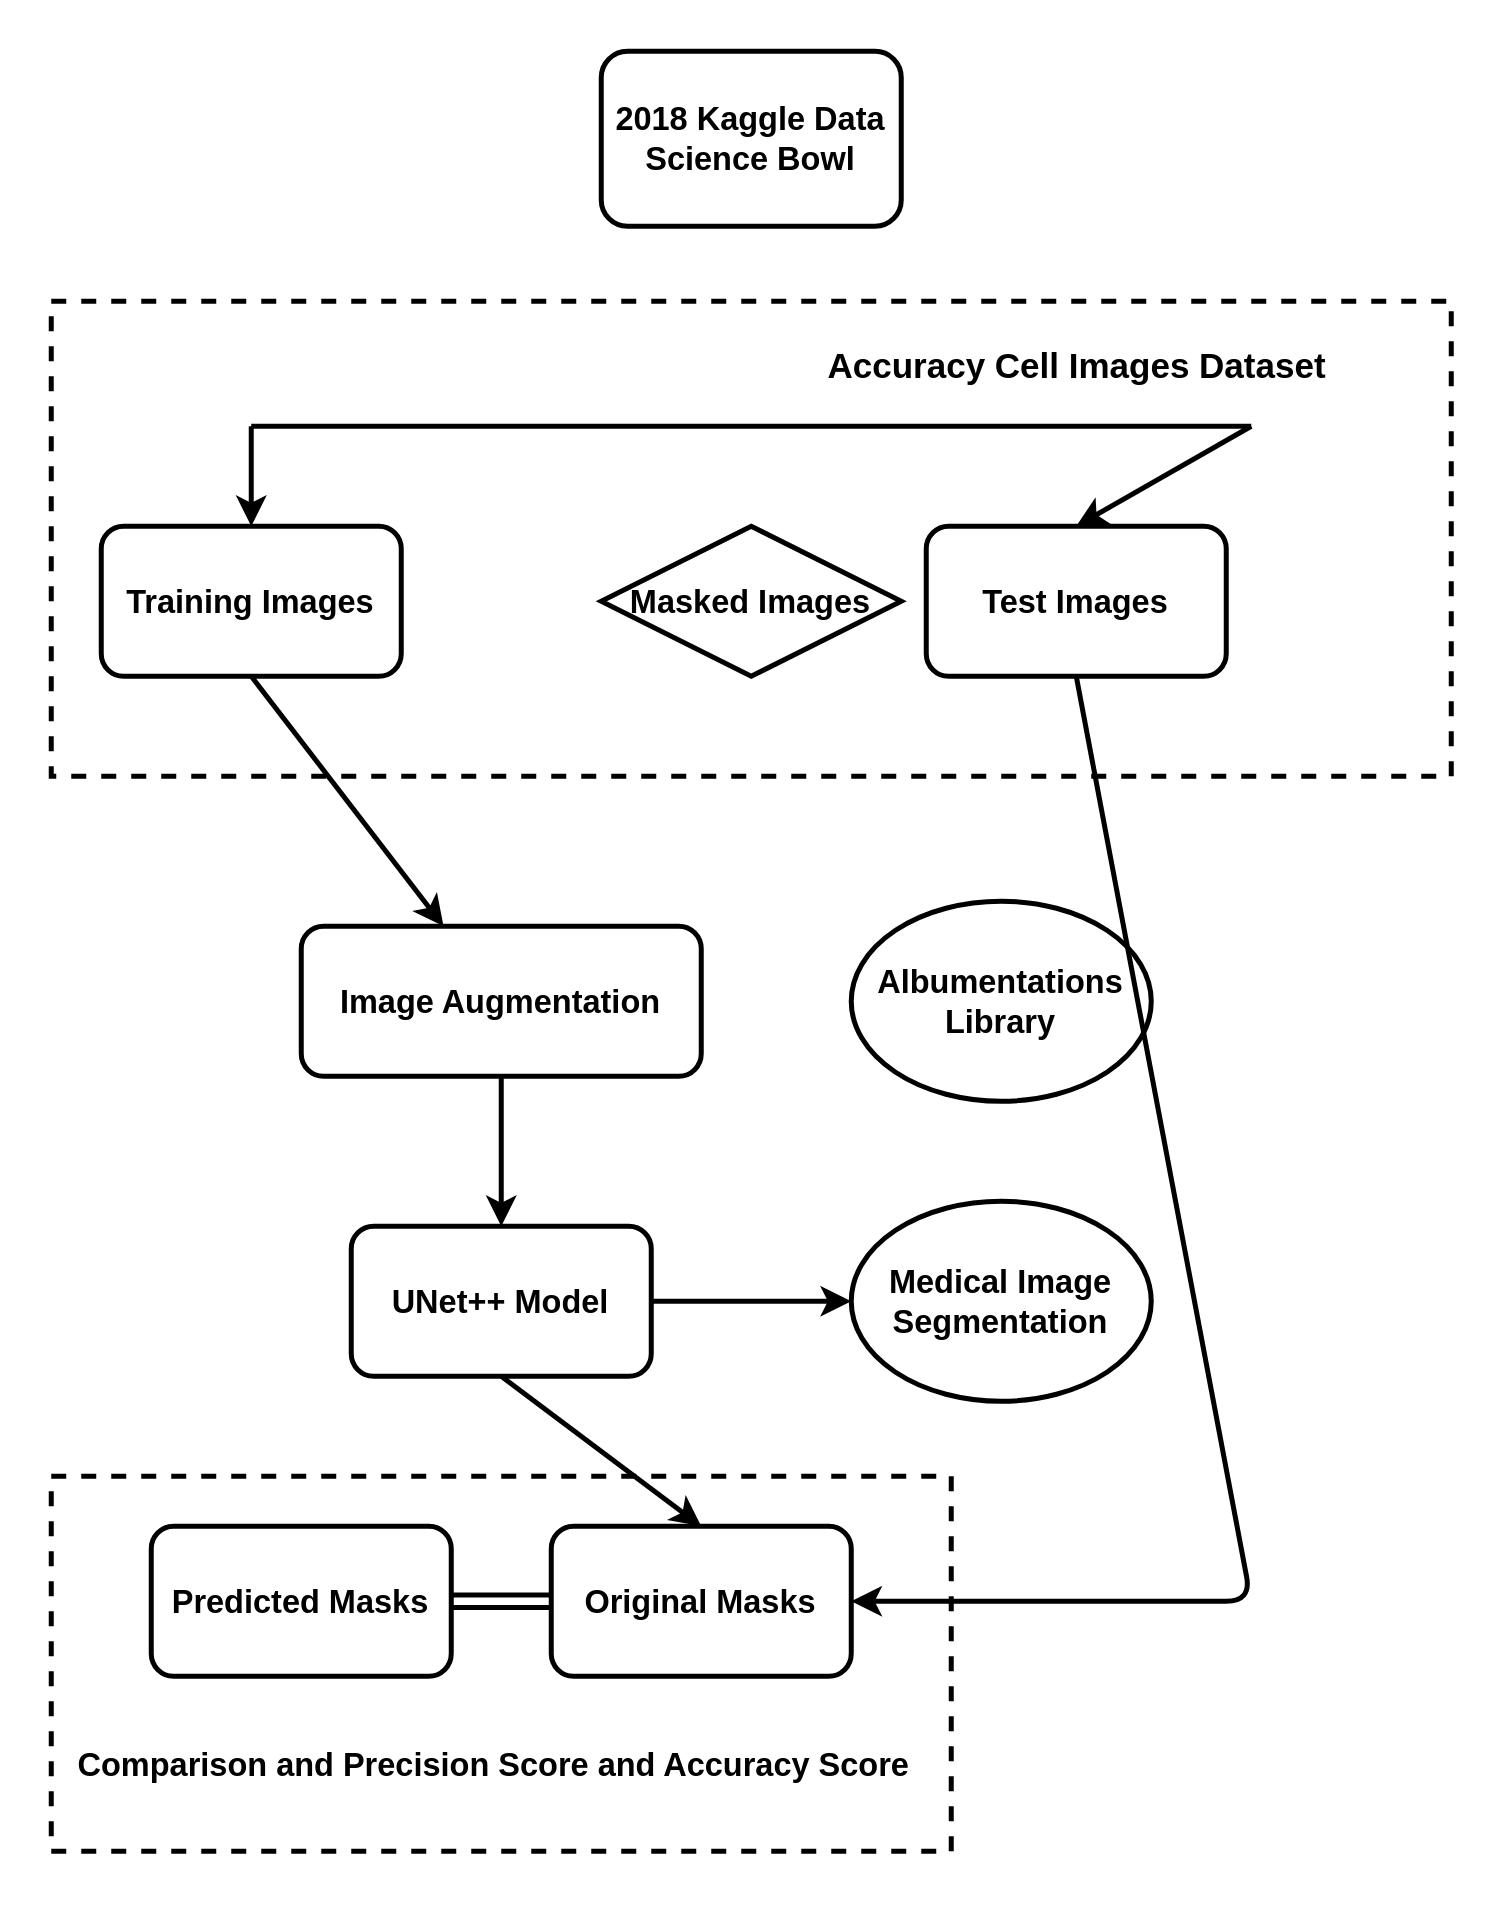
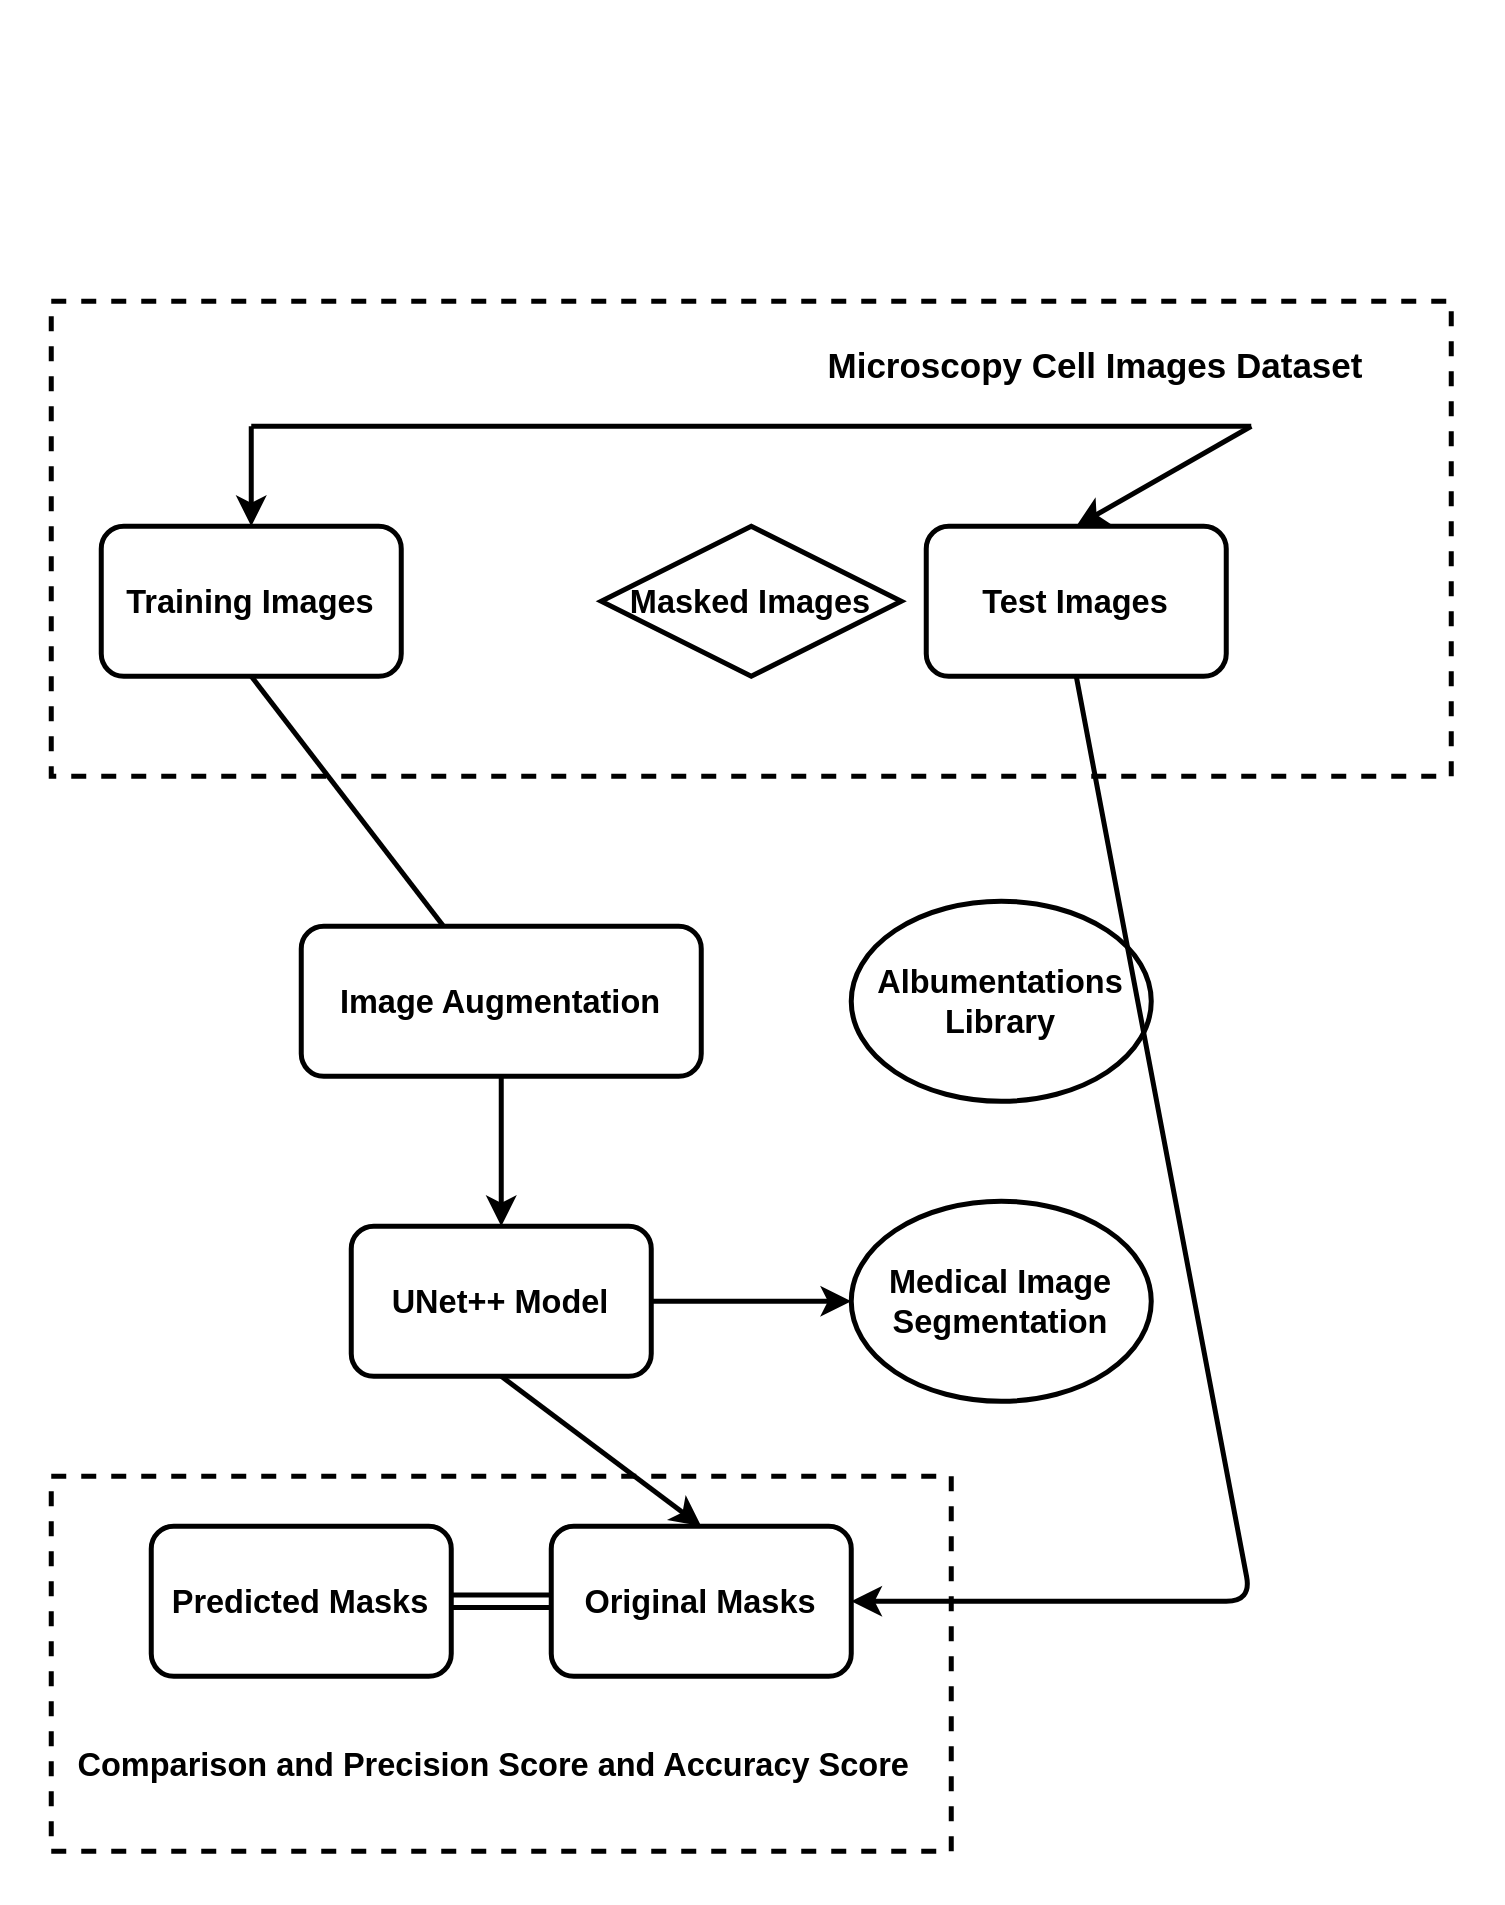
(751, 139) -> none
(1079, 366) -> (1094, 366)
(429, 908) -> (435, 915)
